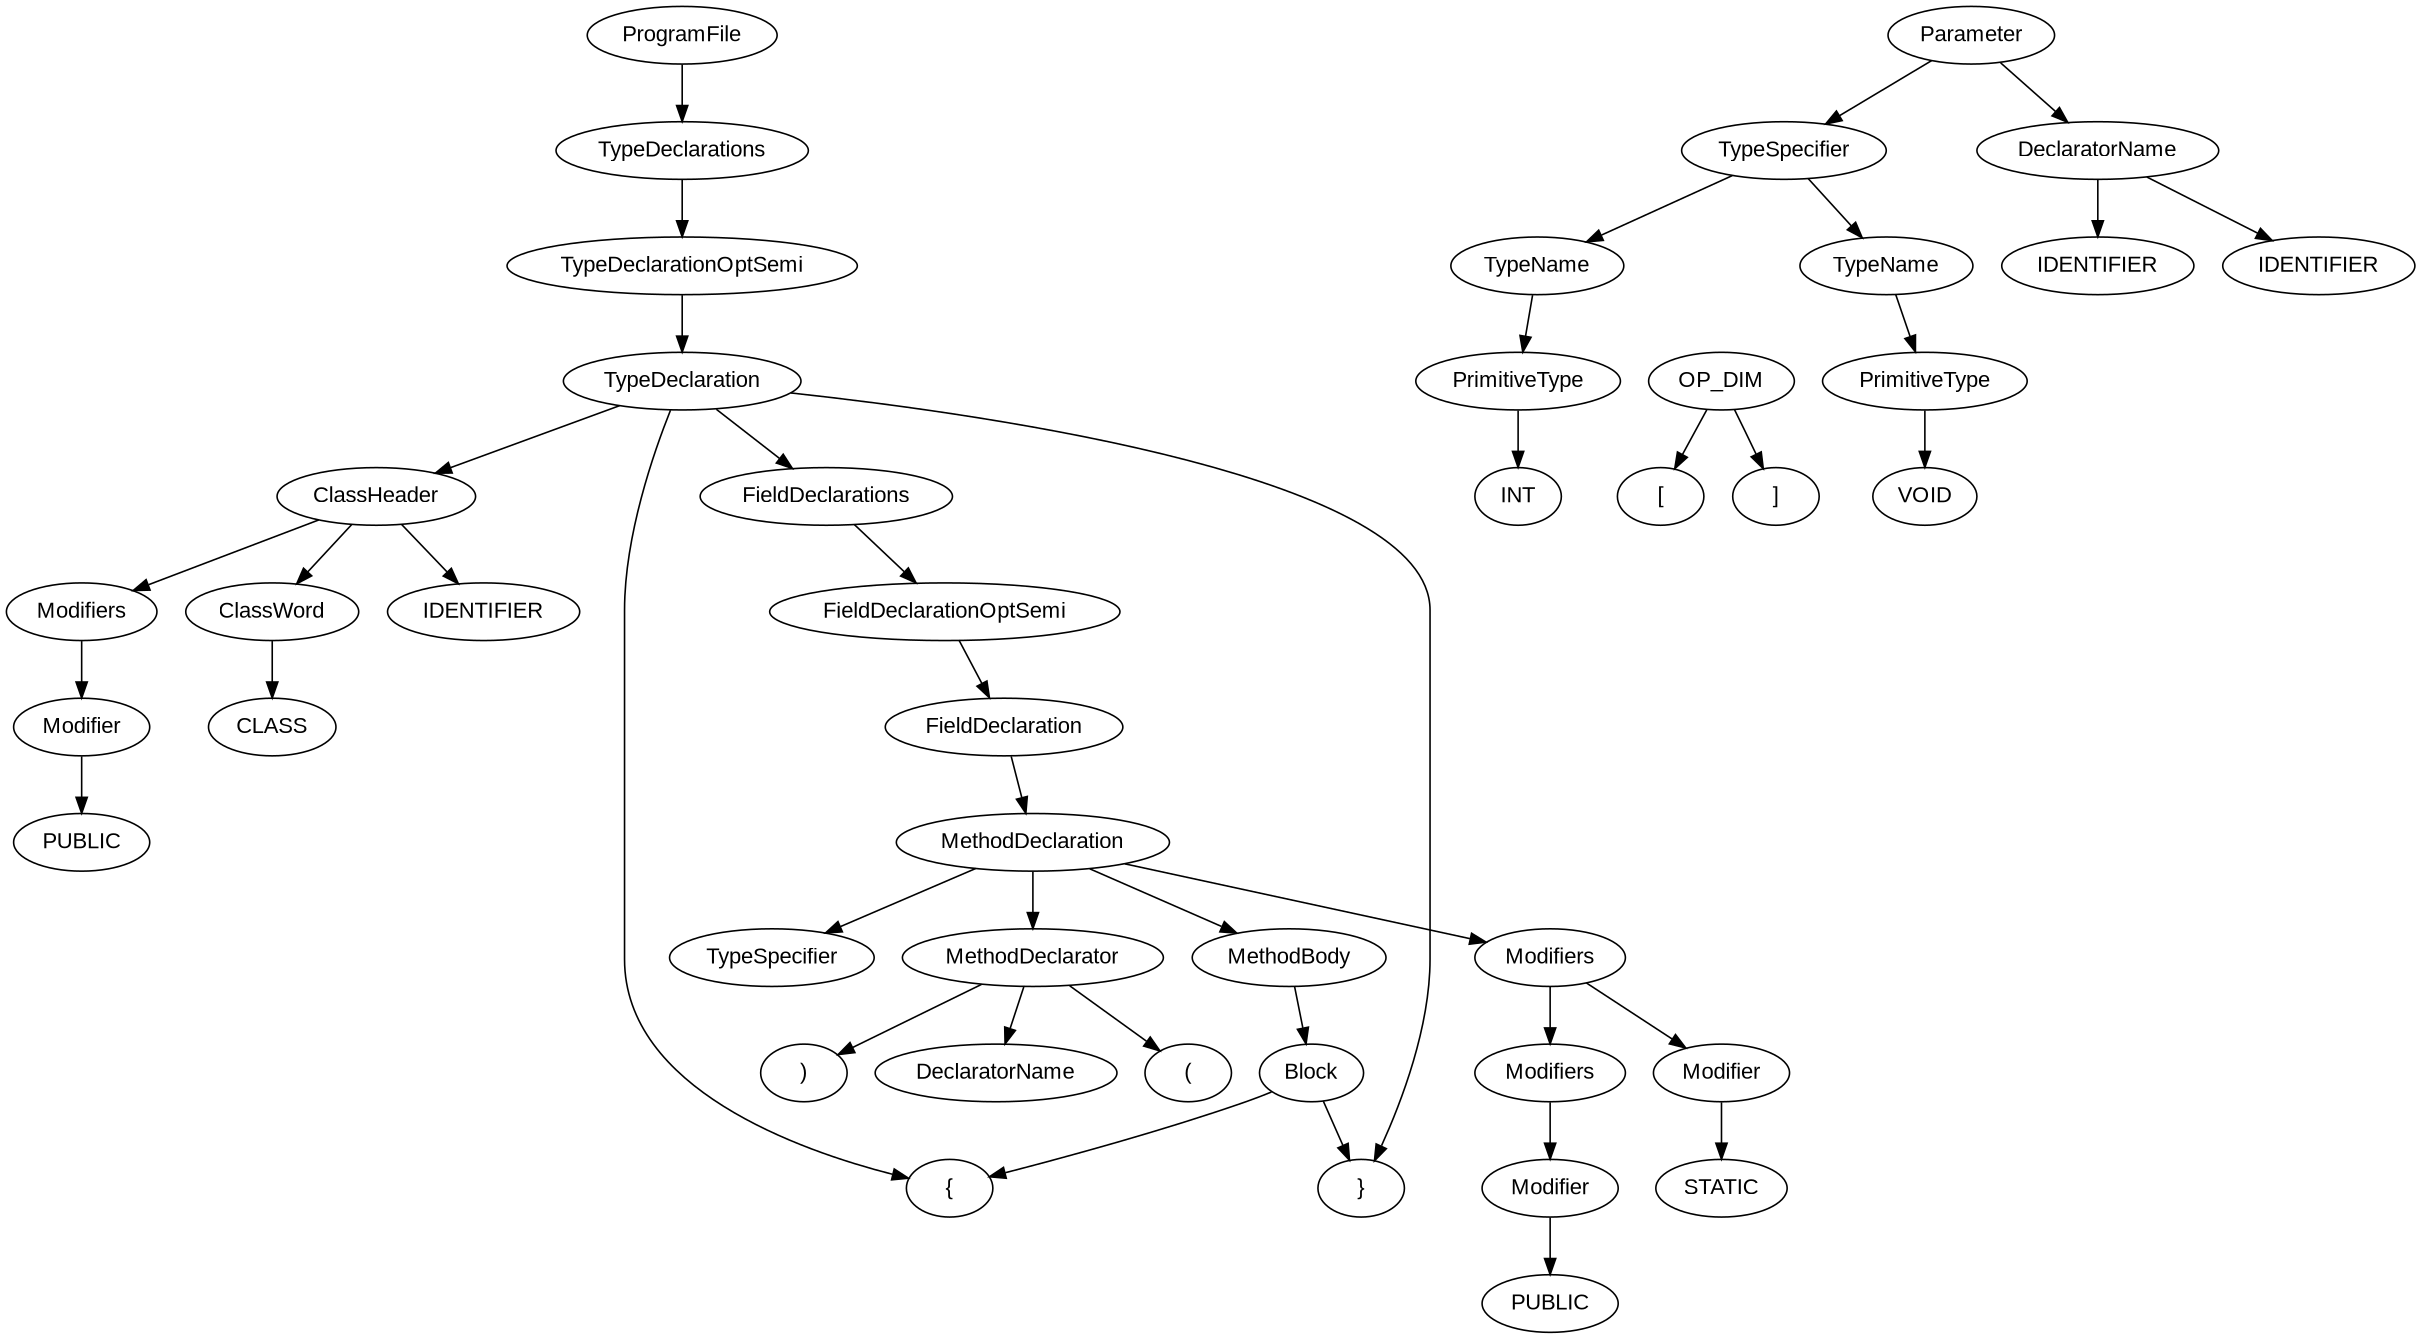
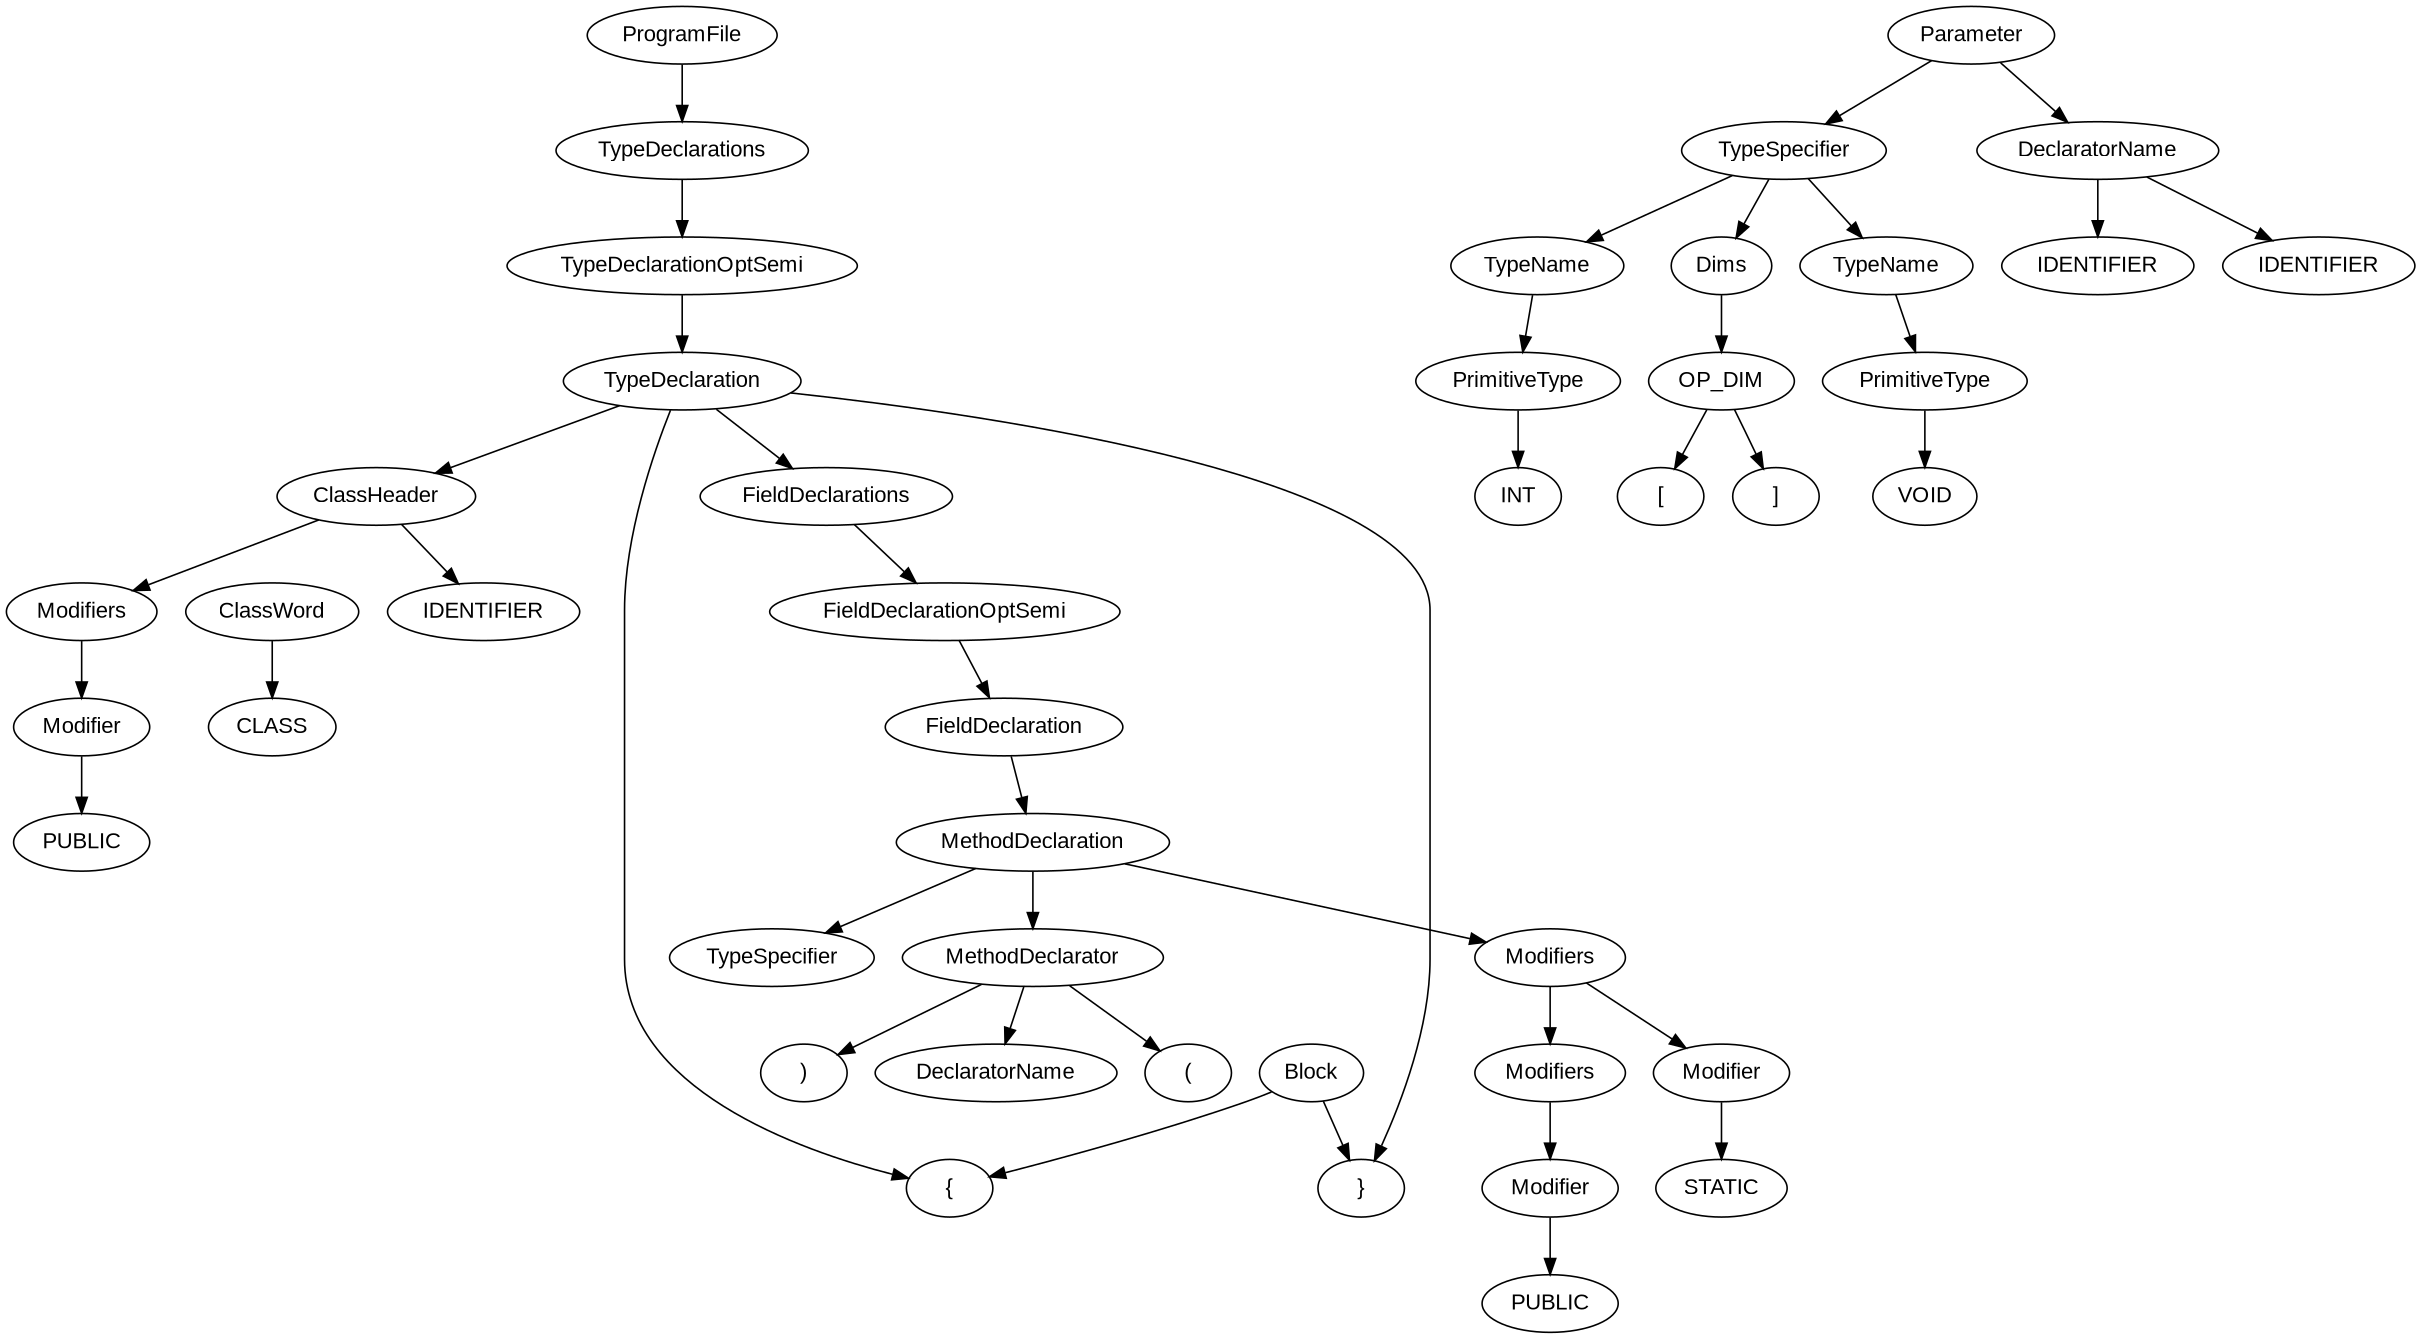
none -> (1721, 266)
(330, 548) -> none
(1289, 958) -> none
